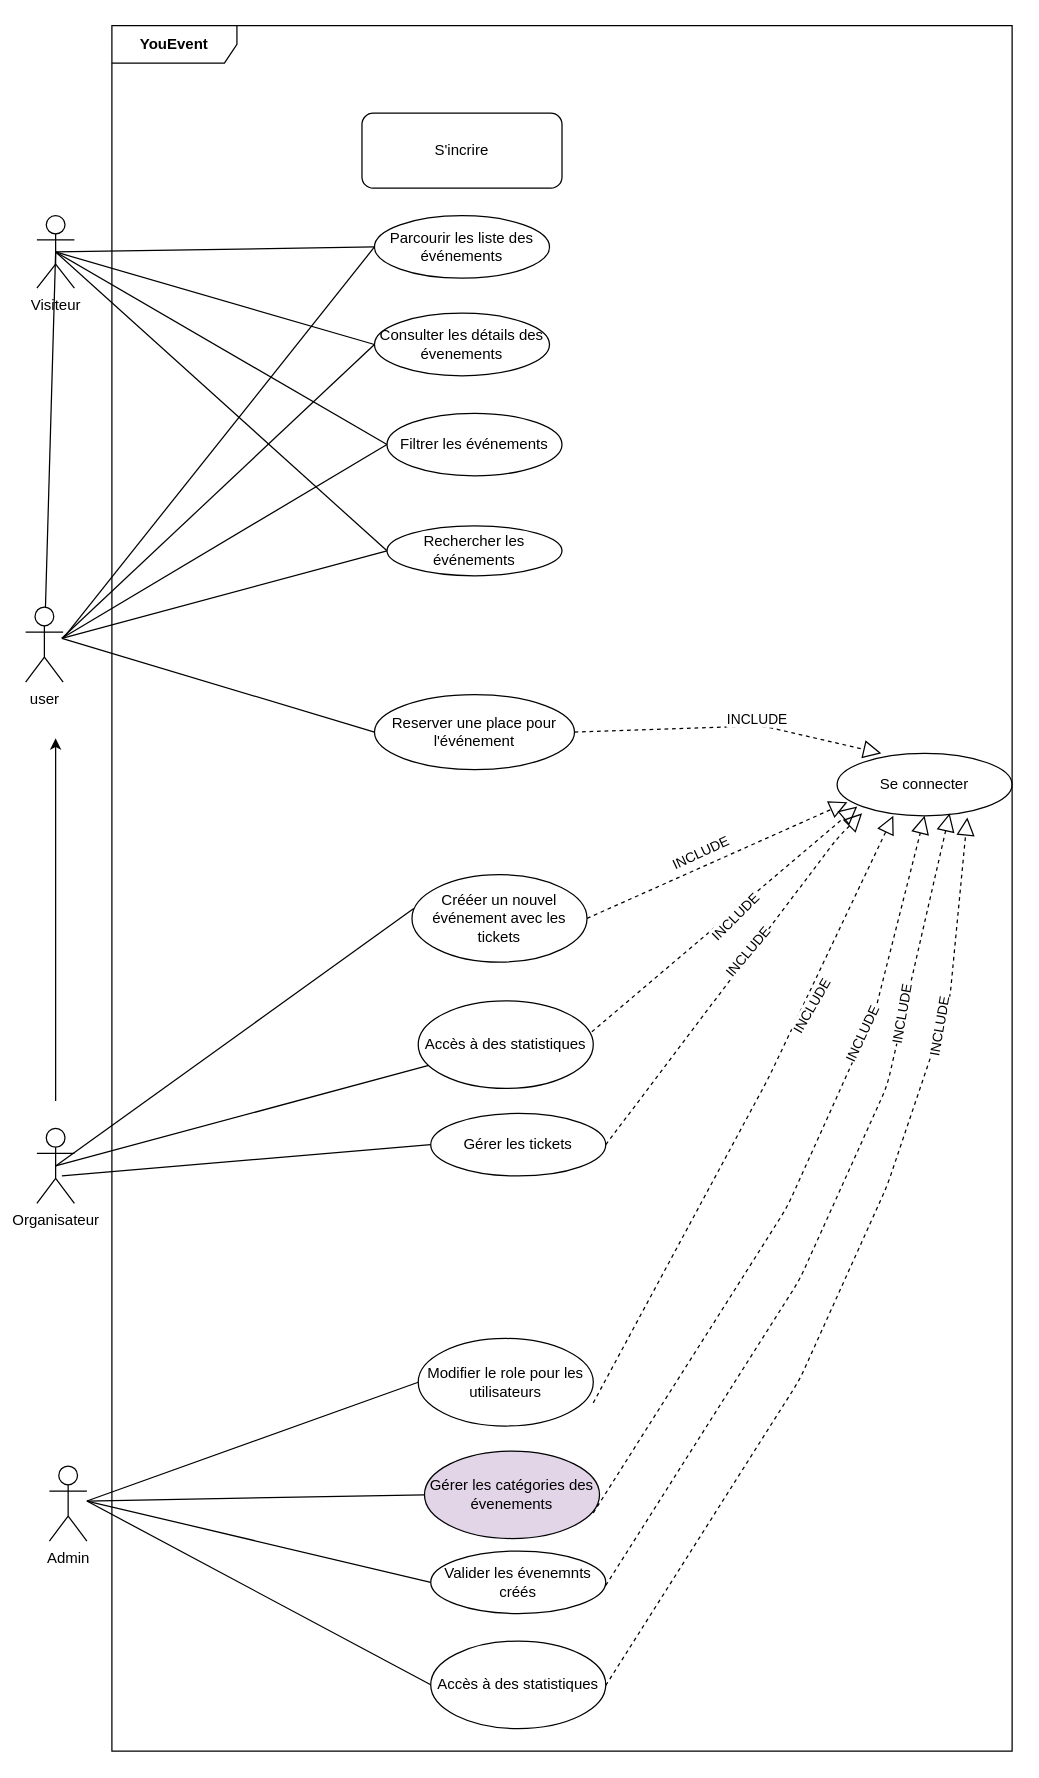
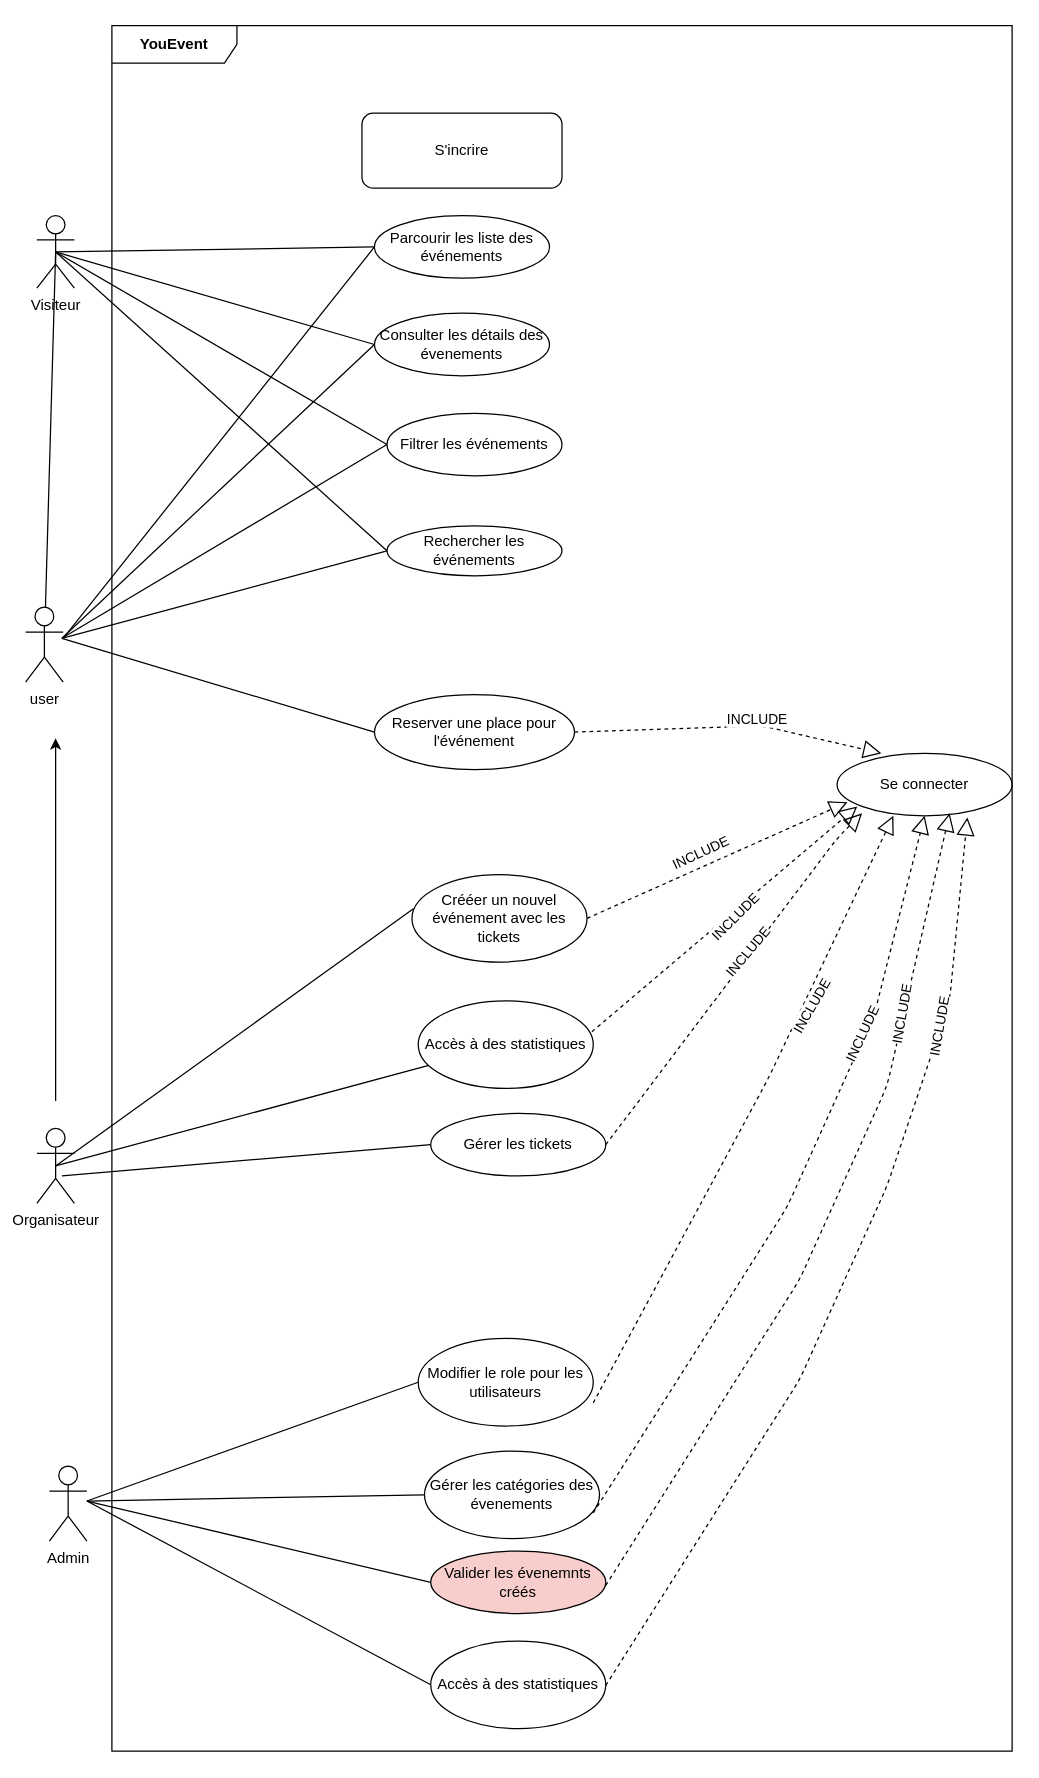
(512, 1494) -> (512, 1494)
(518, 1582) -> (518, 1582)
